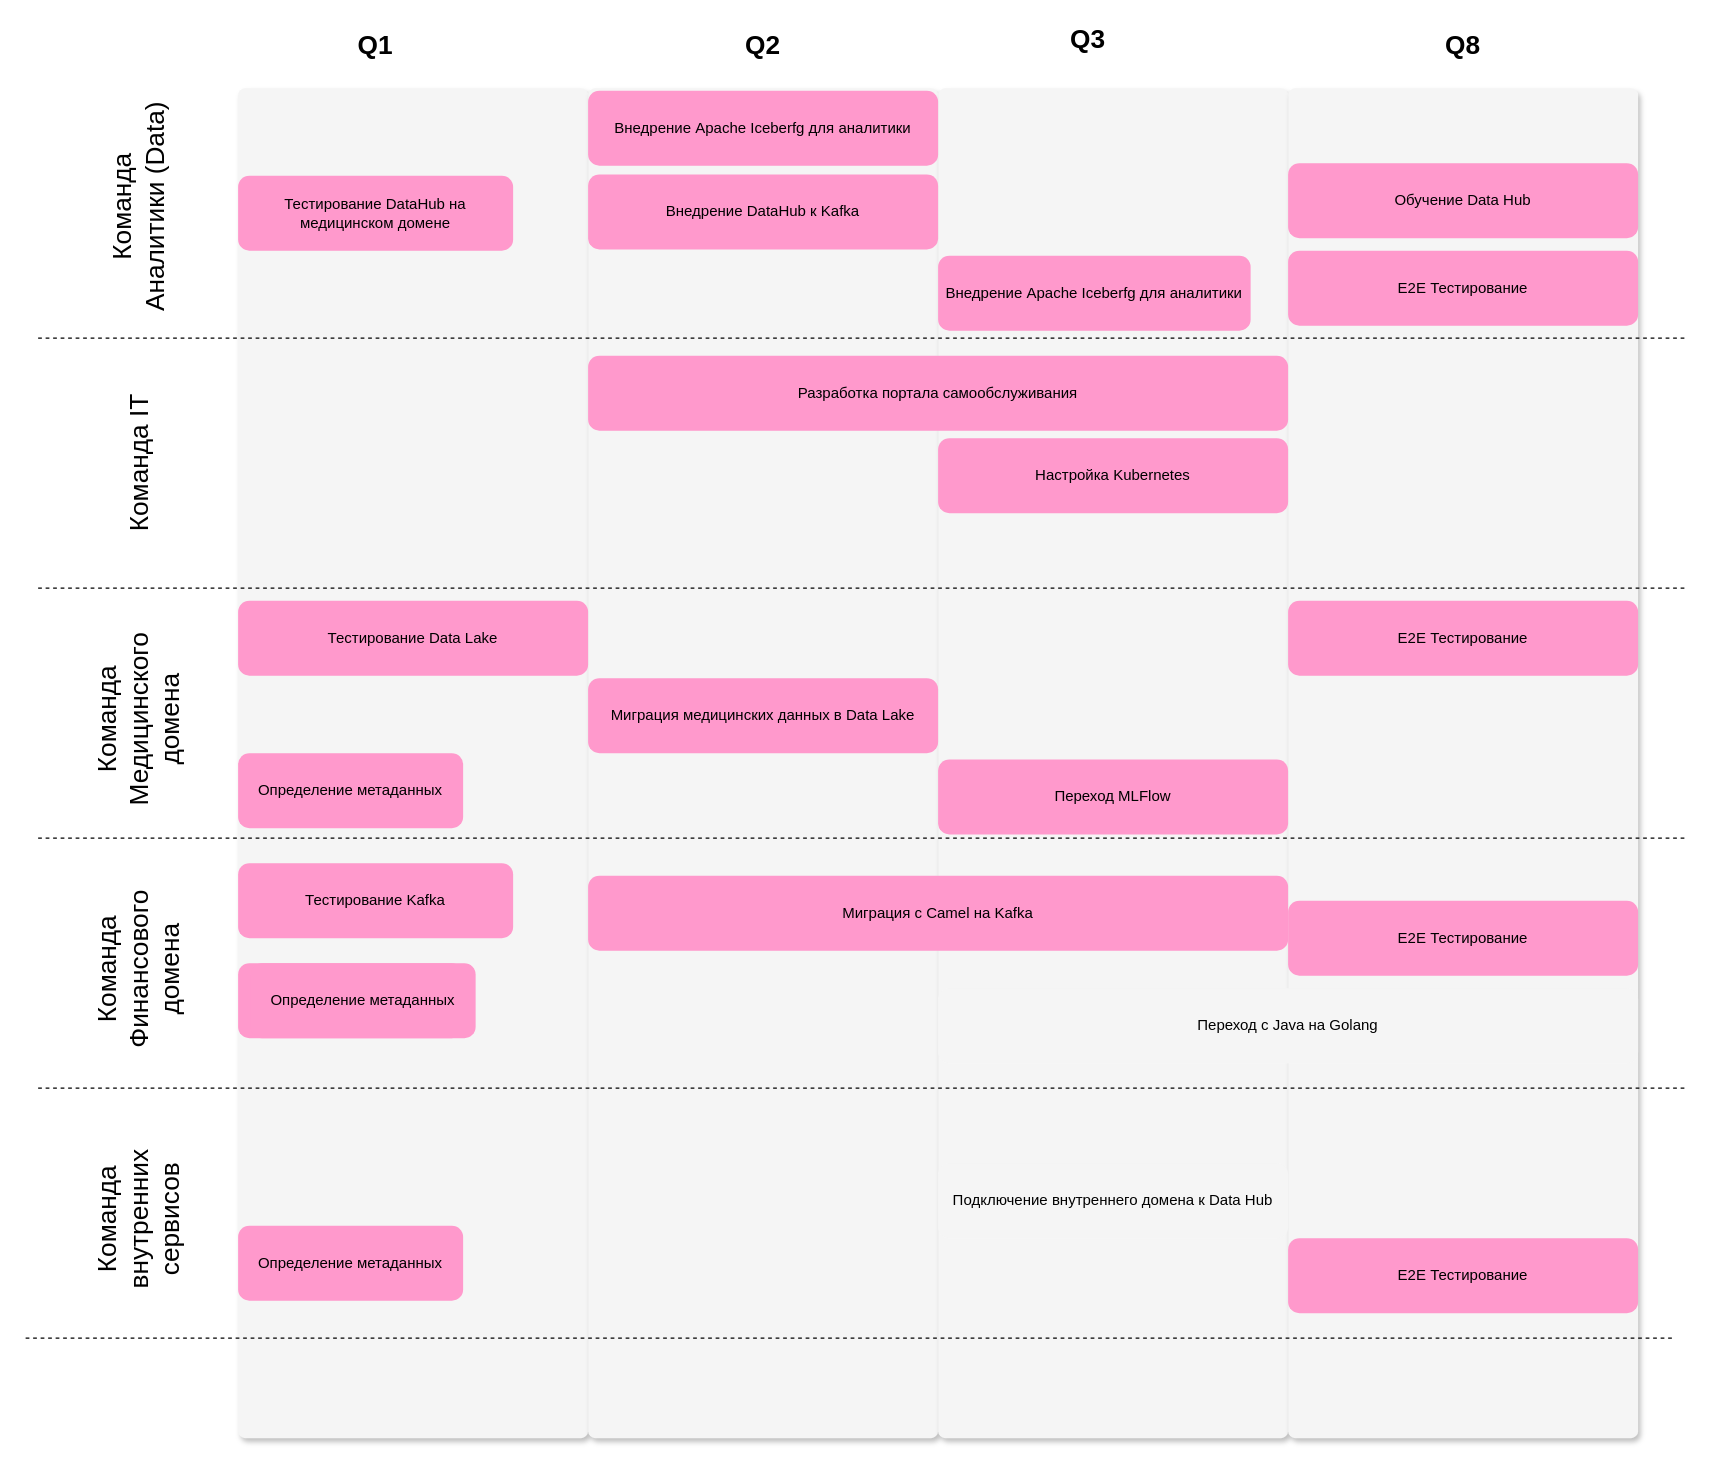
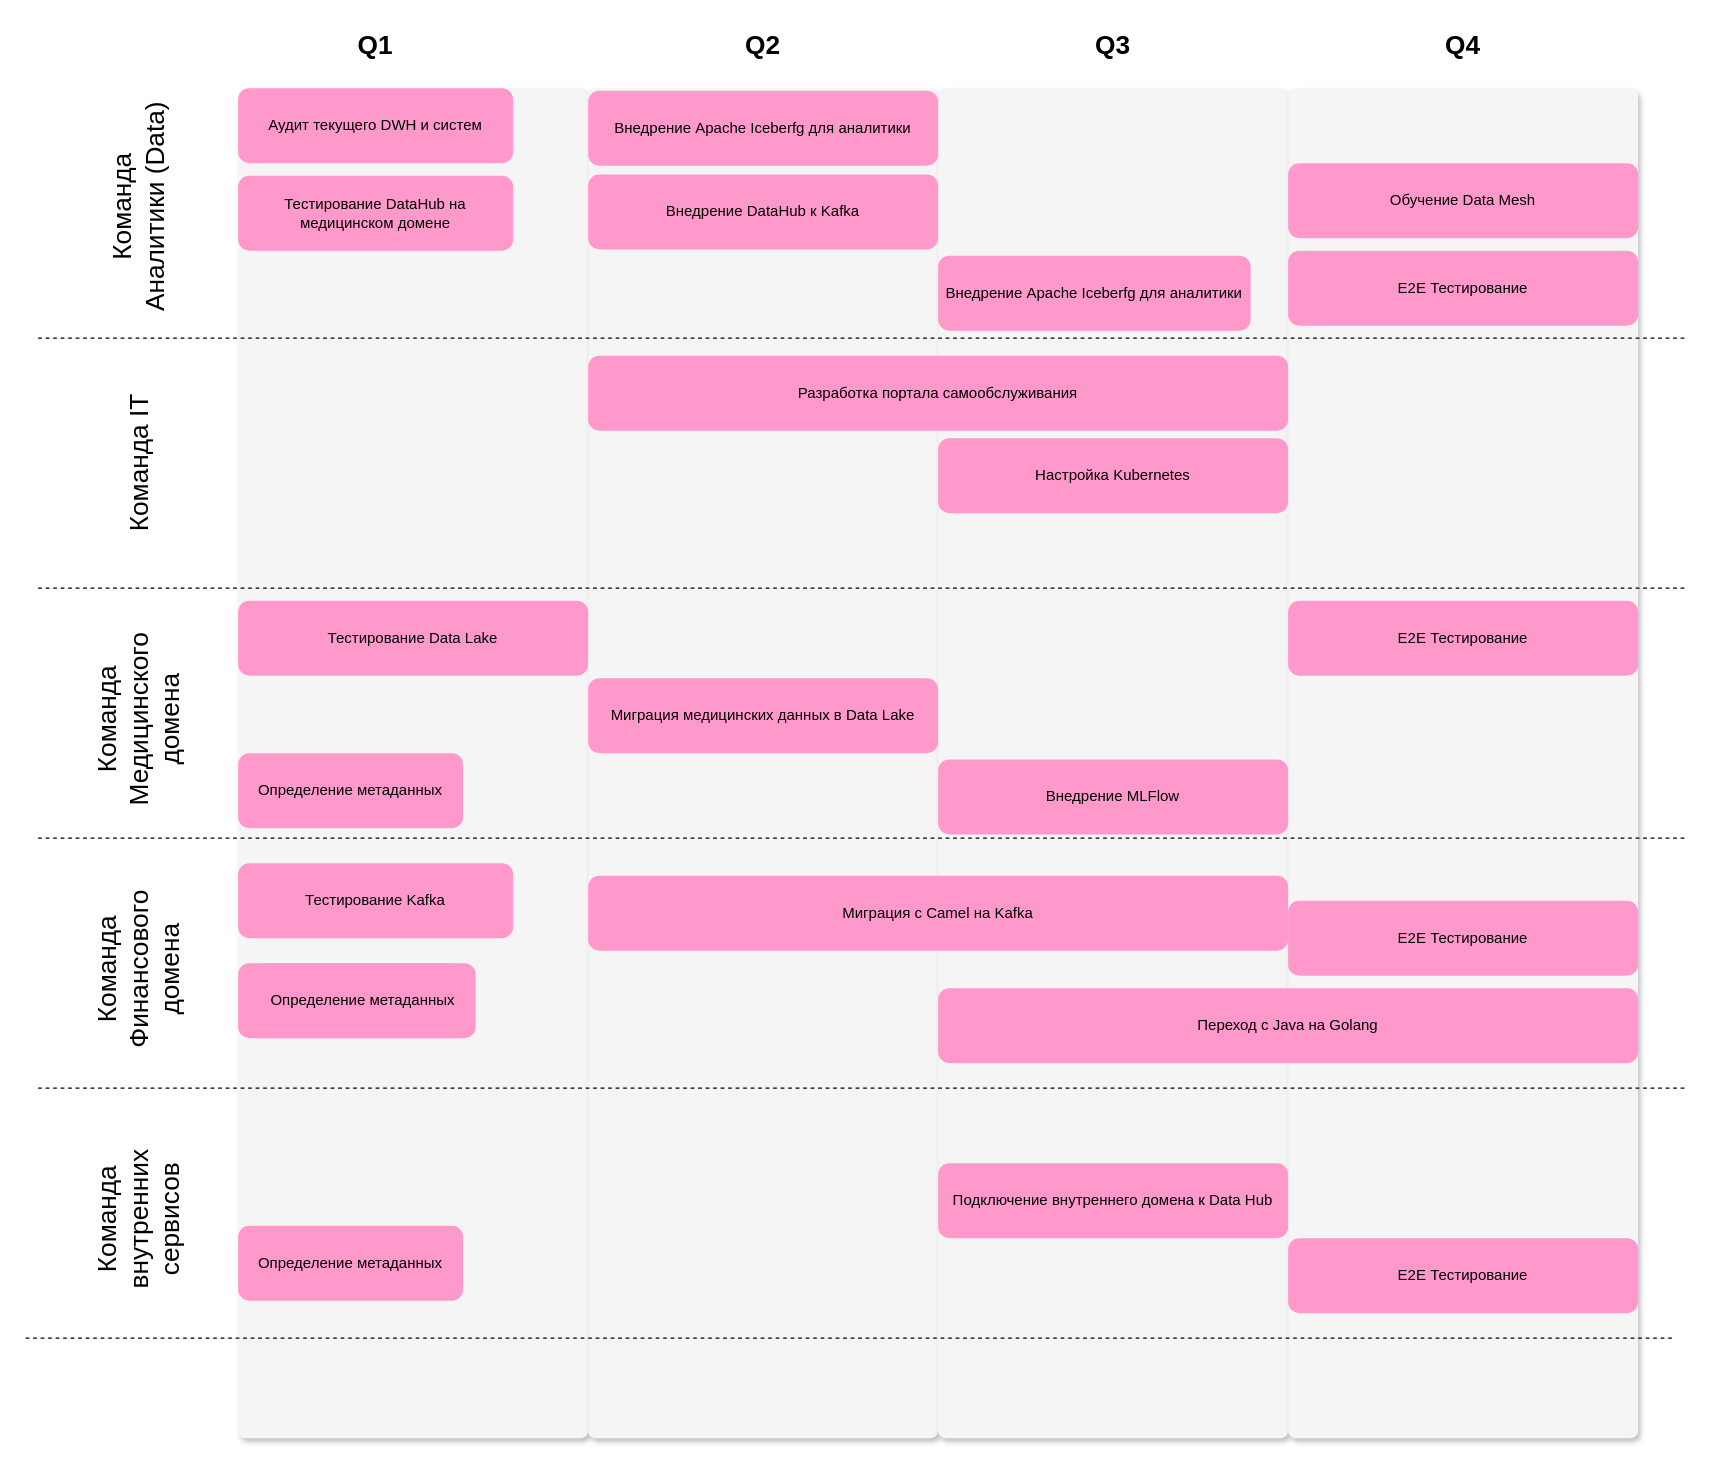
(1088, 38) -> (1113, 44)
(1463, 44) -> (1463, 44)
none -> (376, 126)
(1463, 201) -> (1463, 201)
(1113, 797) -> (1113, 797)
(1288, 1026) -> (1288, 1026)
(1113, 1201) -> (1113, 1201)
